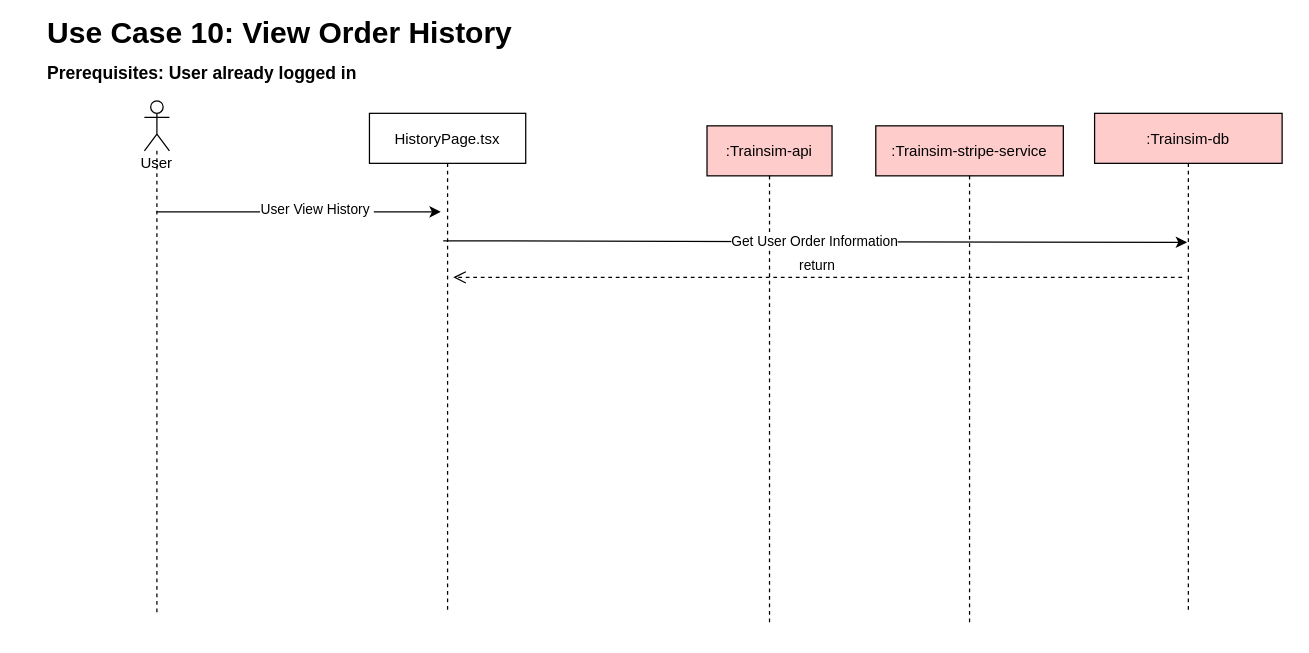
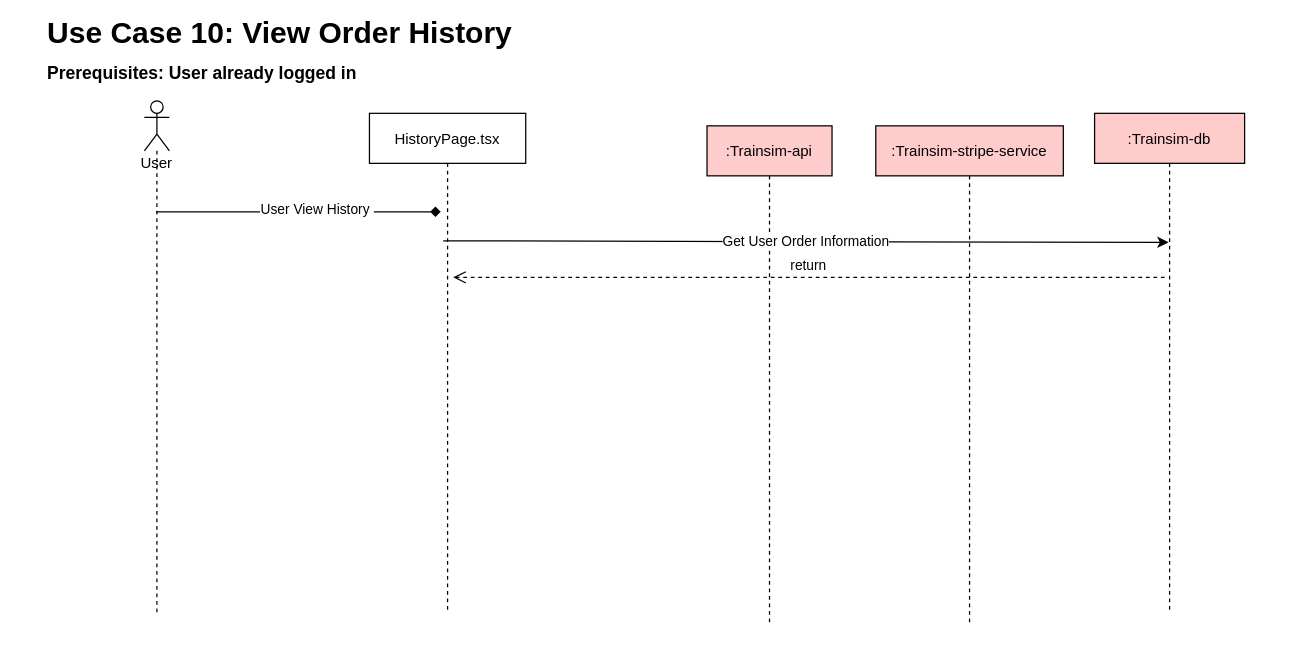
(431, 212) -> (430, 212)
(1188, 363) -> (1169, 363)
